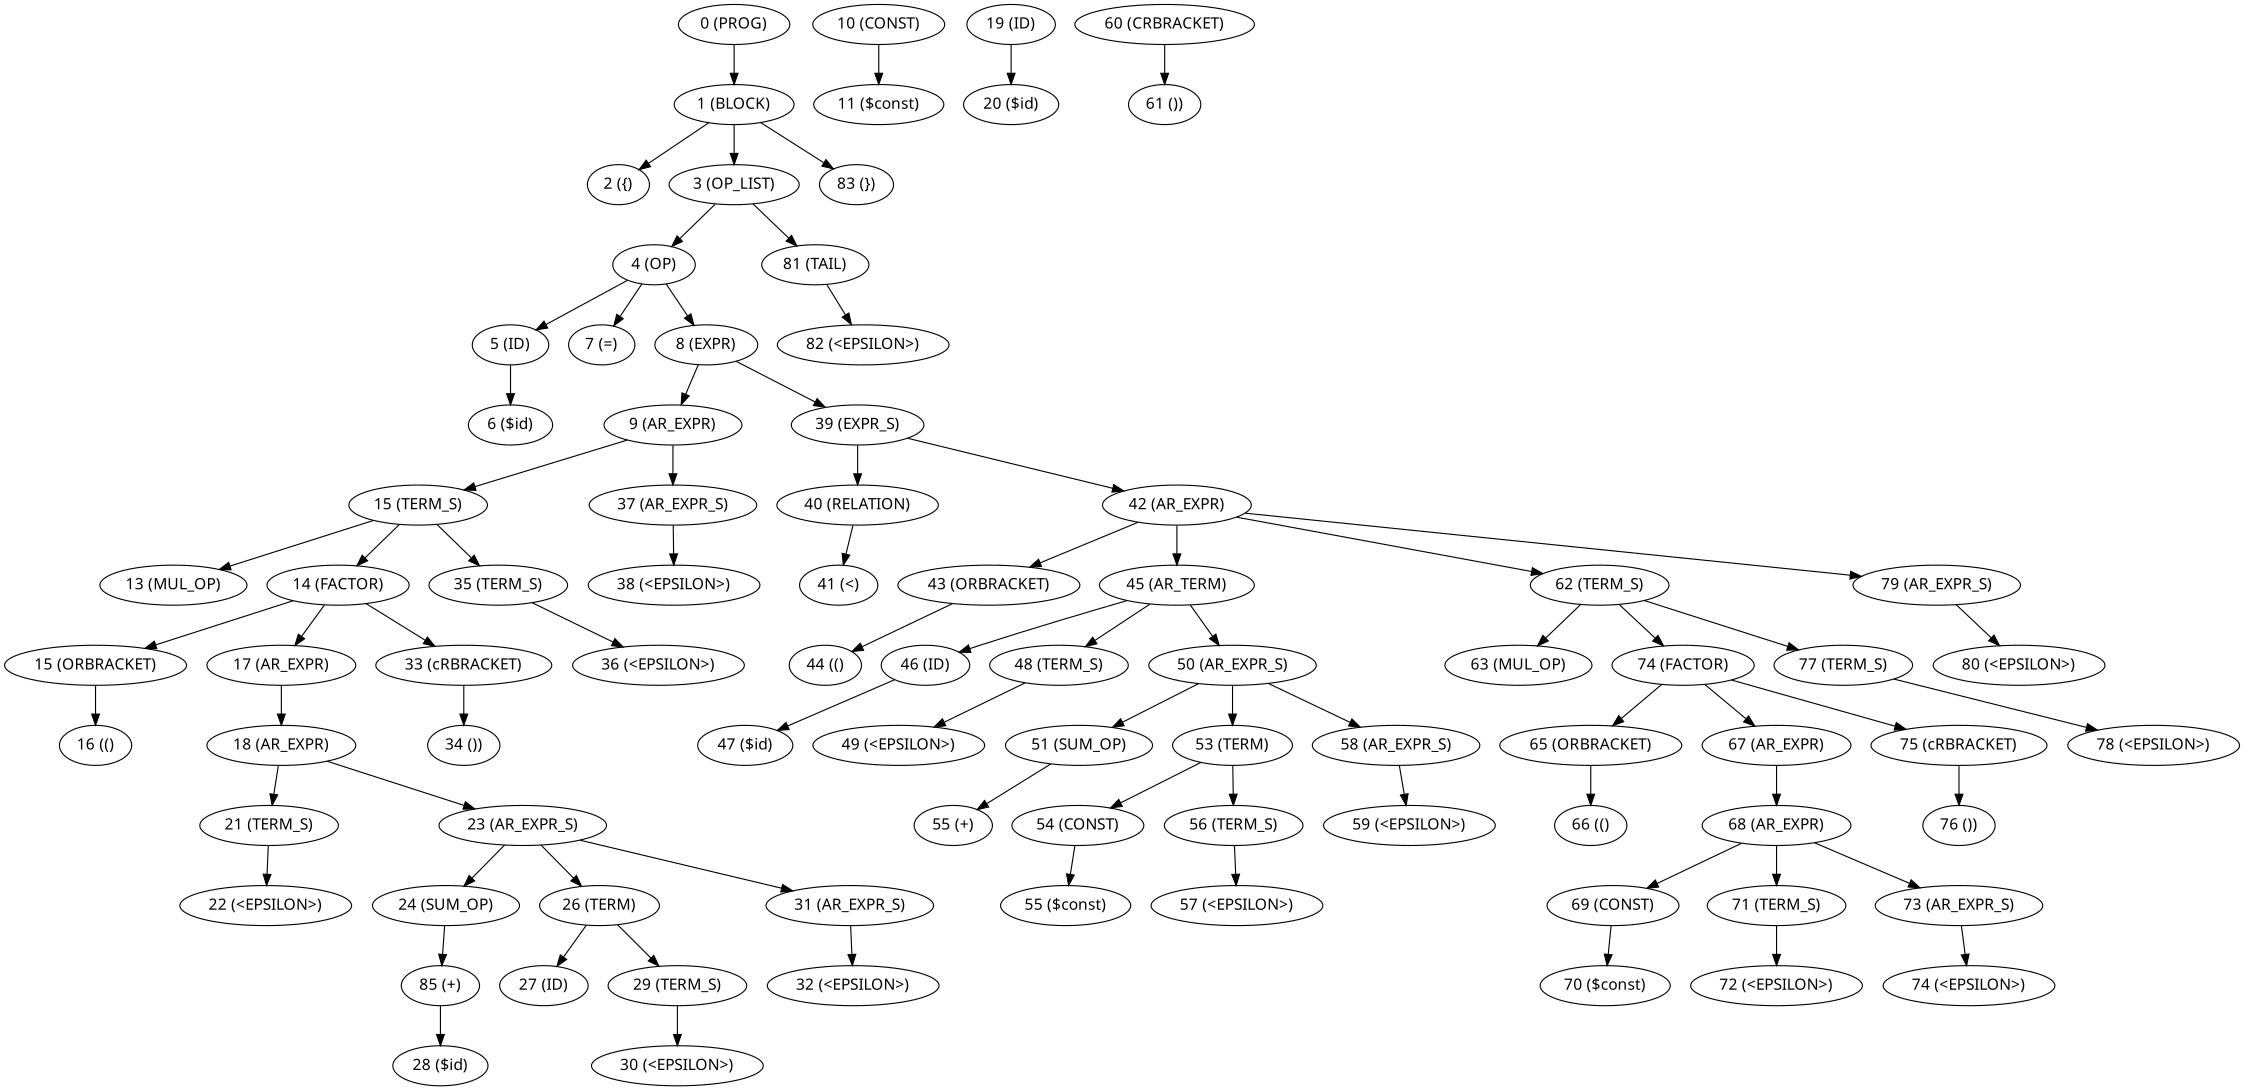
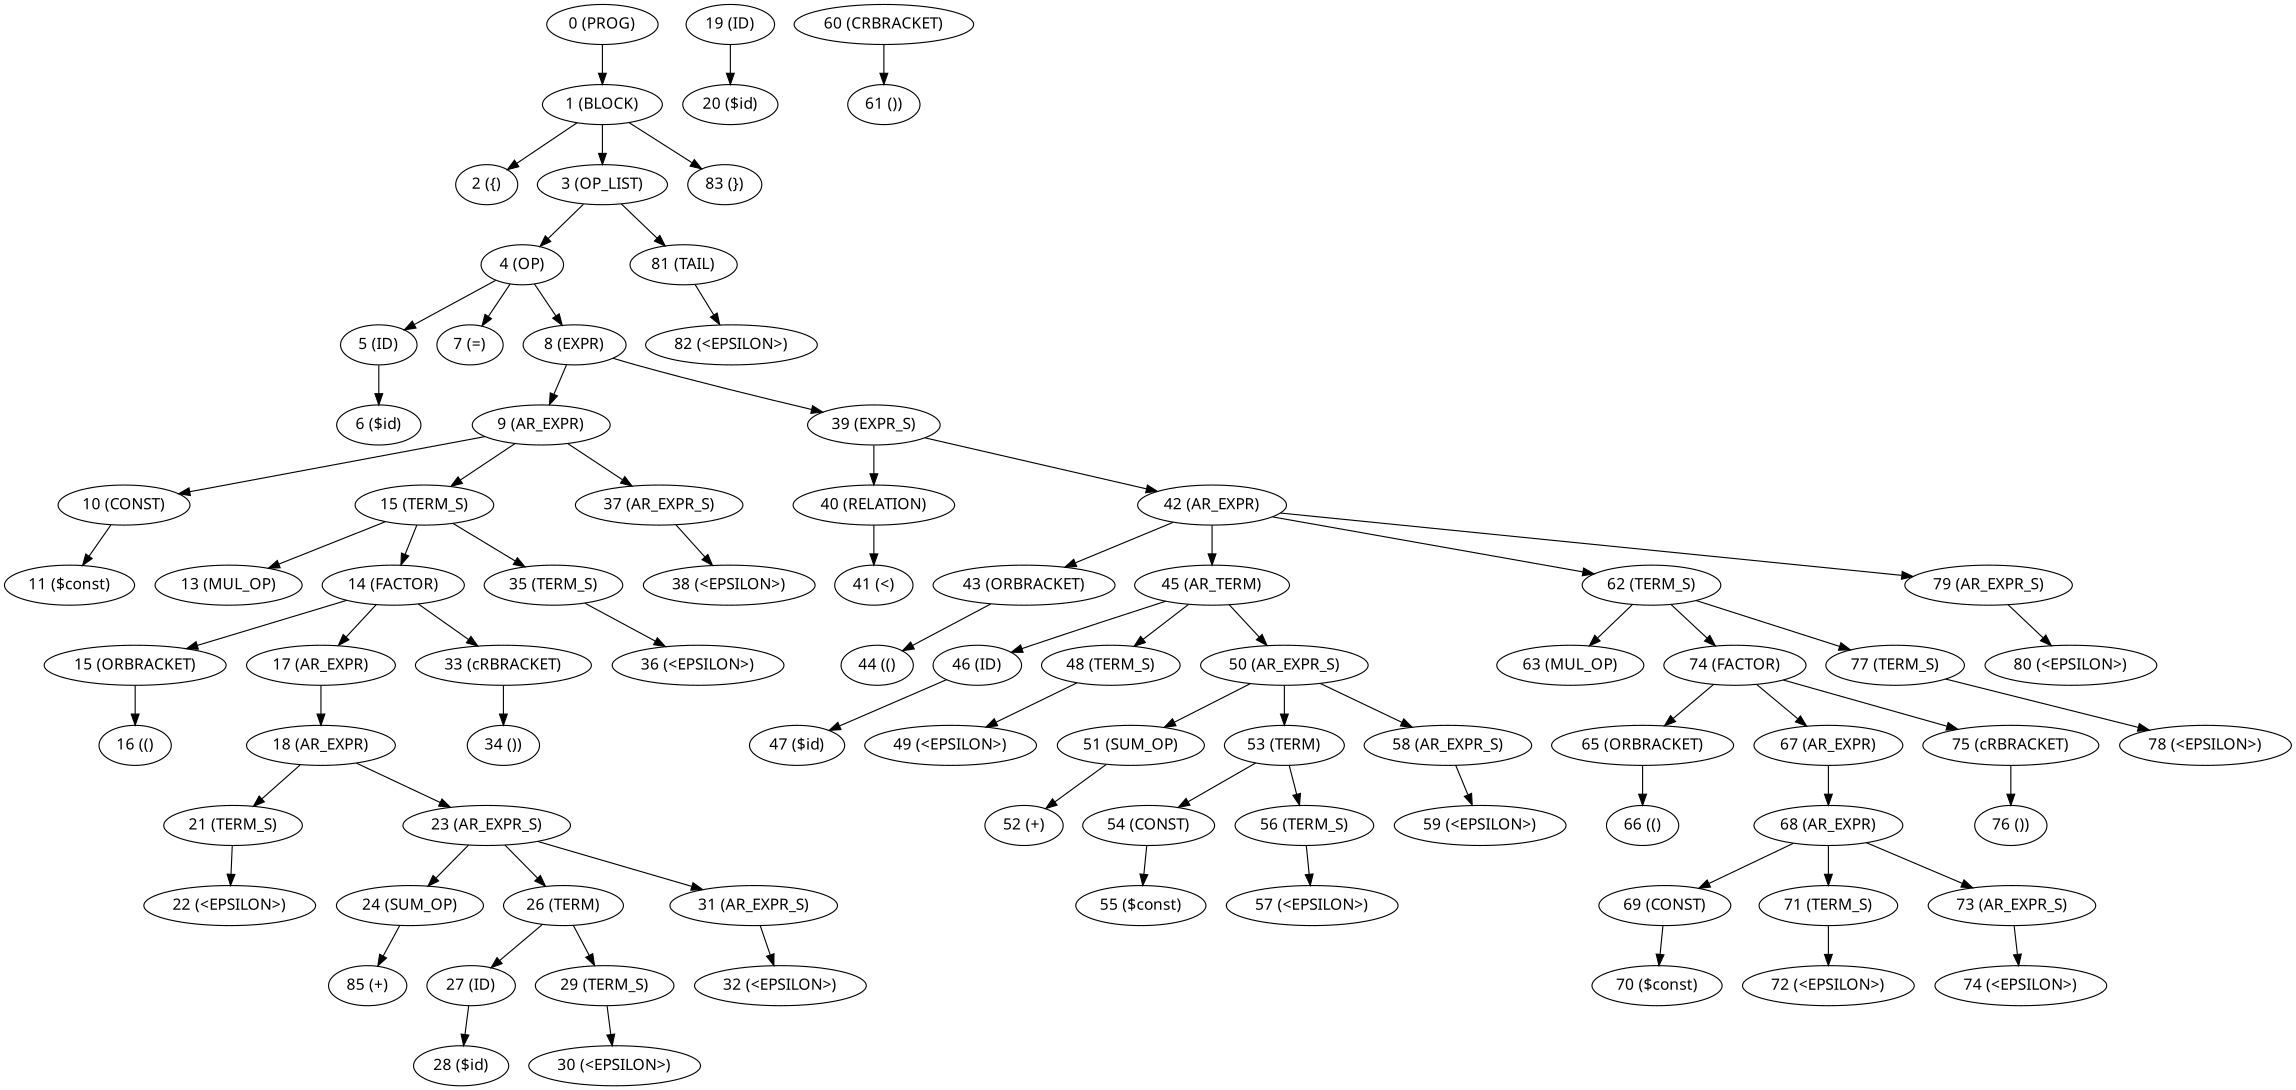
none -> (337, 464)
(953, 825) -> (1024, 825)
(440, 1020) -> (467, 1020)
